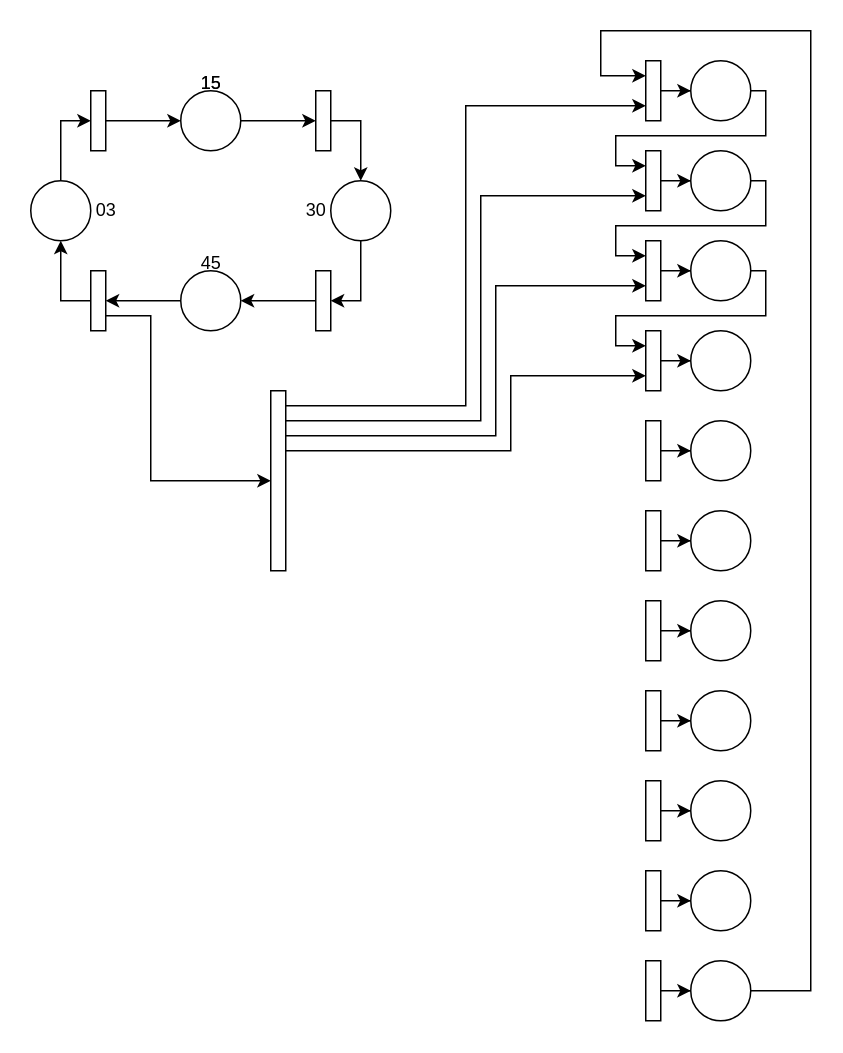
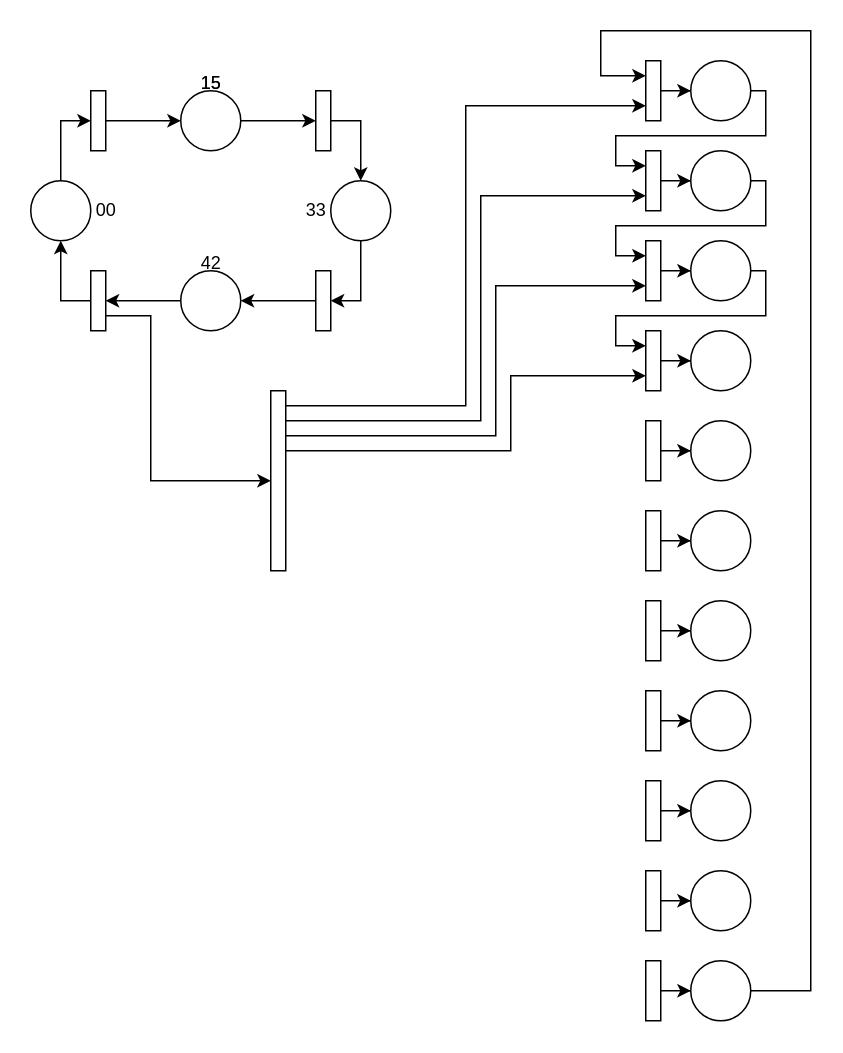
(107, 211) -> (107, 211)
(317, 211) -> (317, 211)
(212, 263) -> (212, 263)
